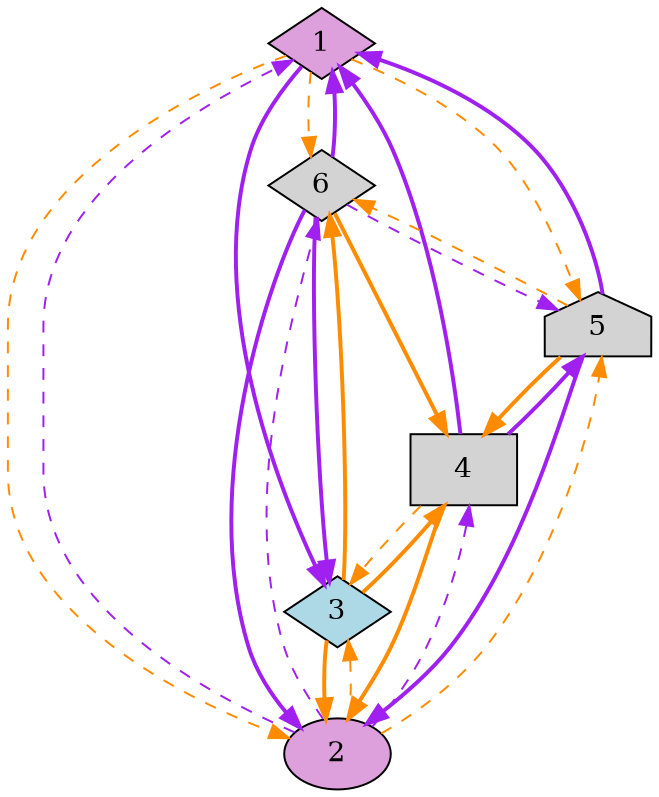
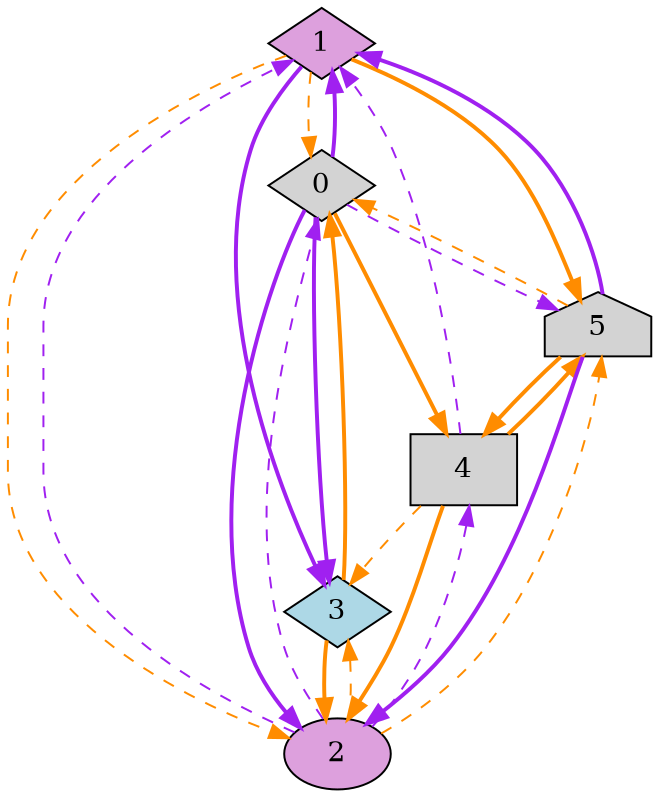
(491, 142) -> (491, 142)
(322, 186) -> (322, 186)
(432, 270) -> (432, 270)
(539, 404) -> (539, 404)
(398, 558) -> none
